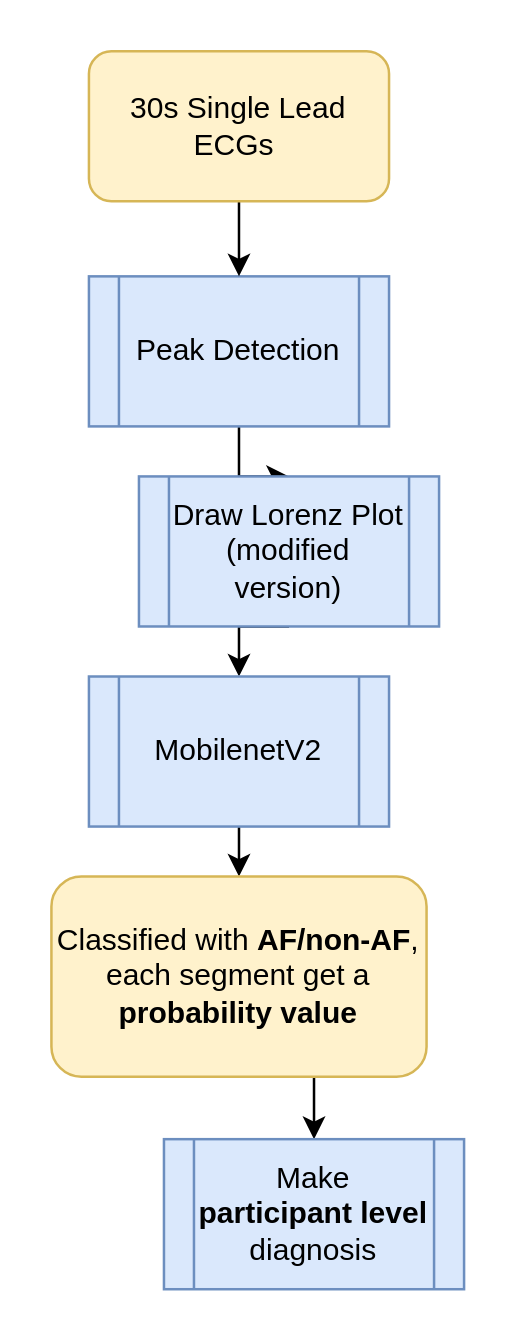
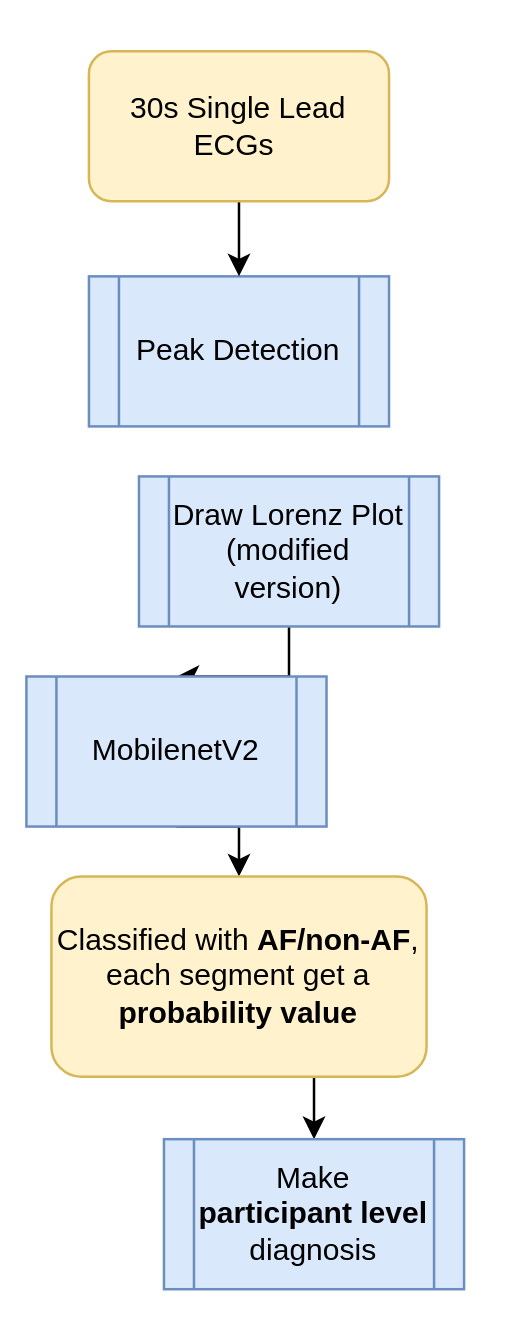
(239, 452) -> none
(239, 751) -> (176, 751)
